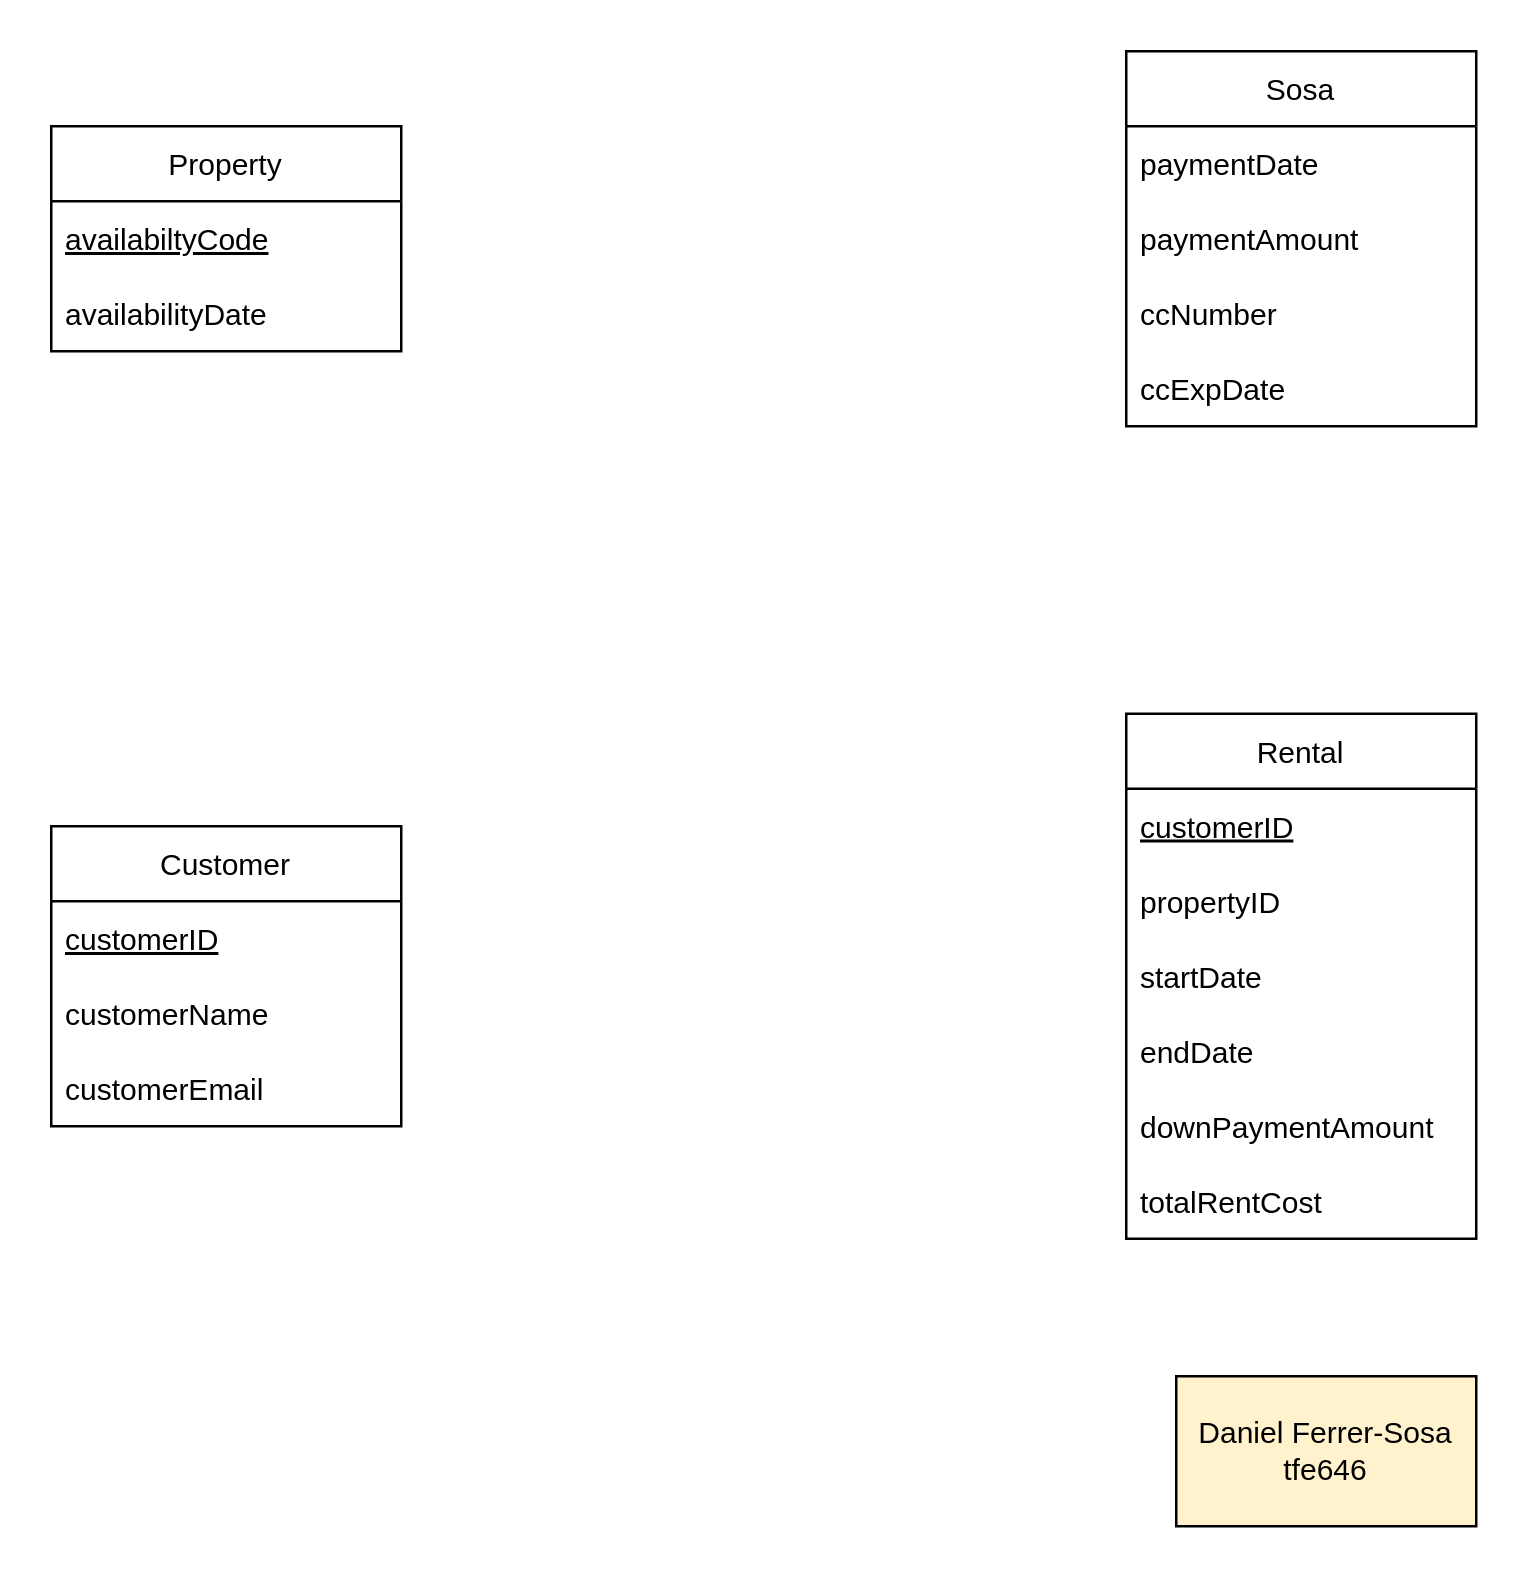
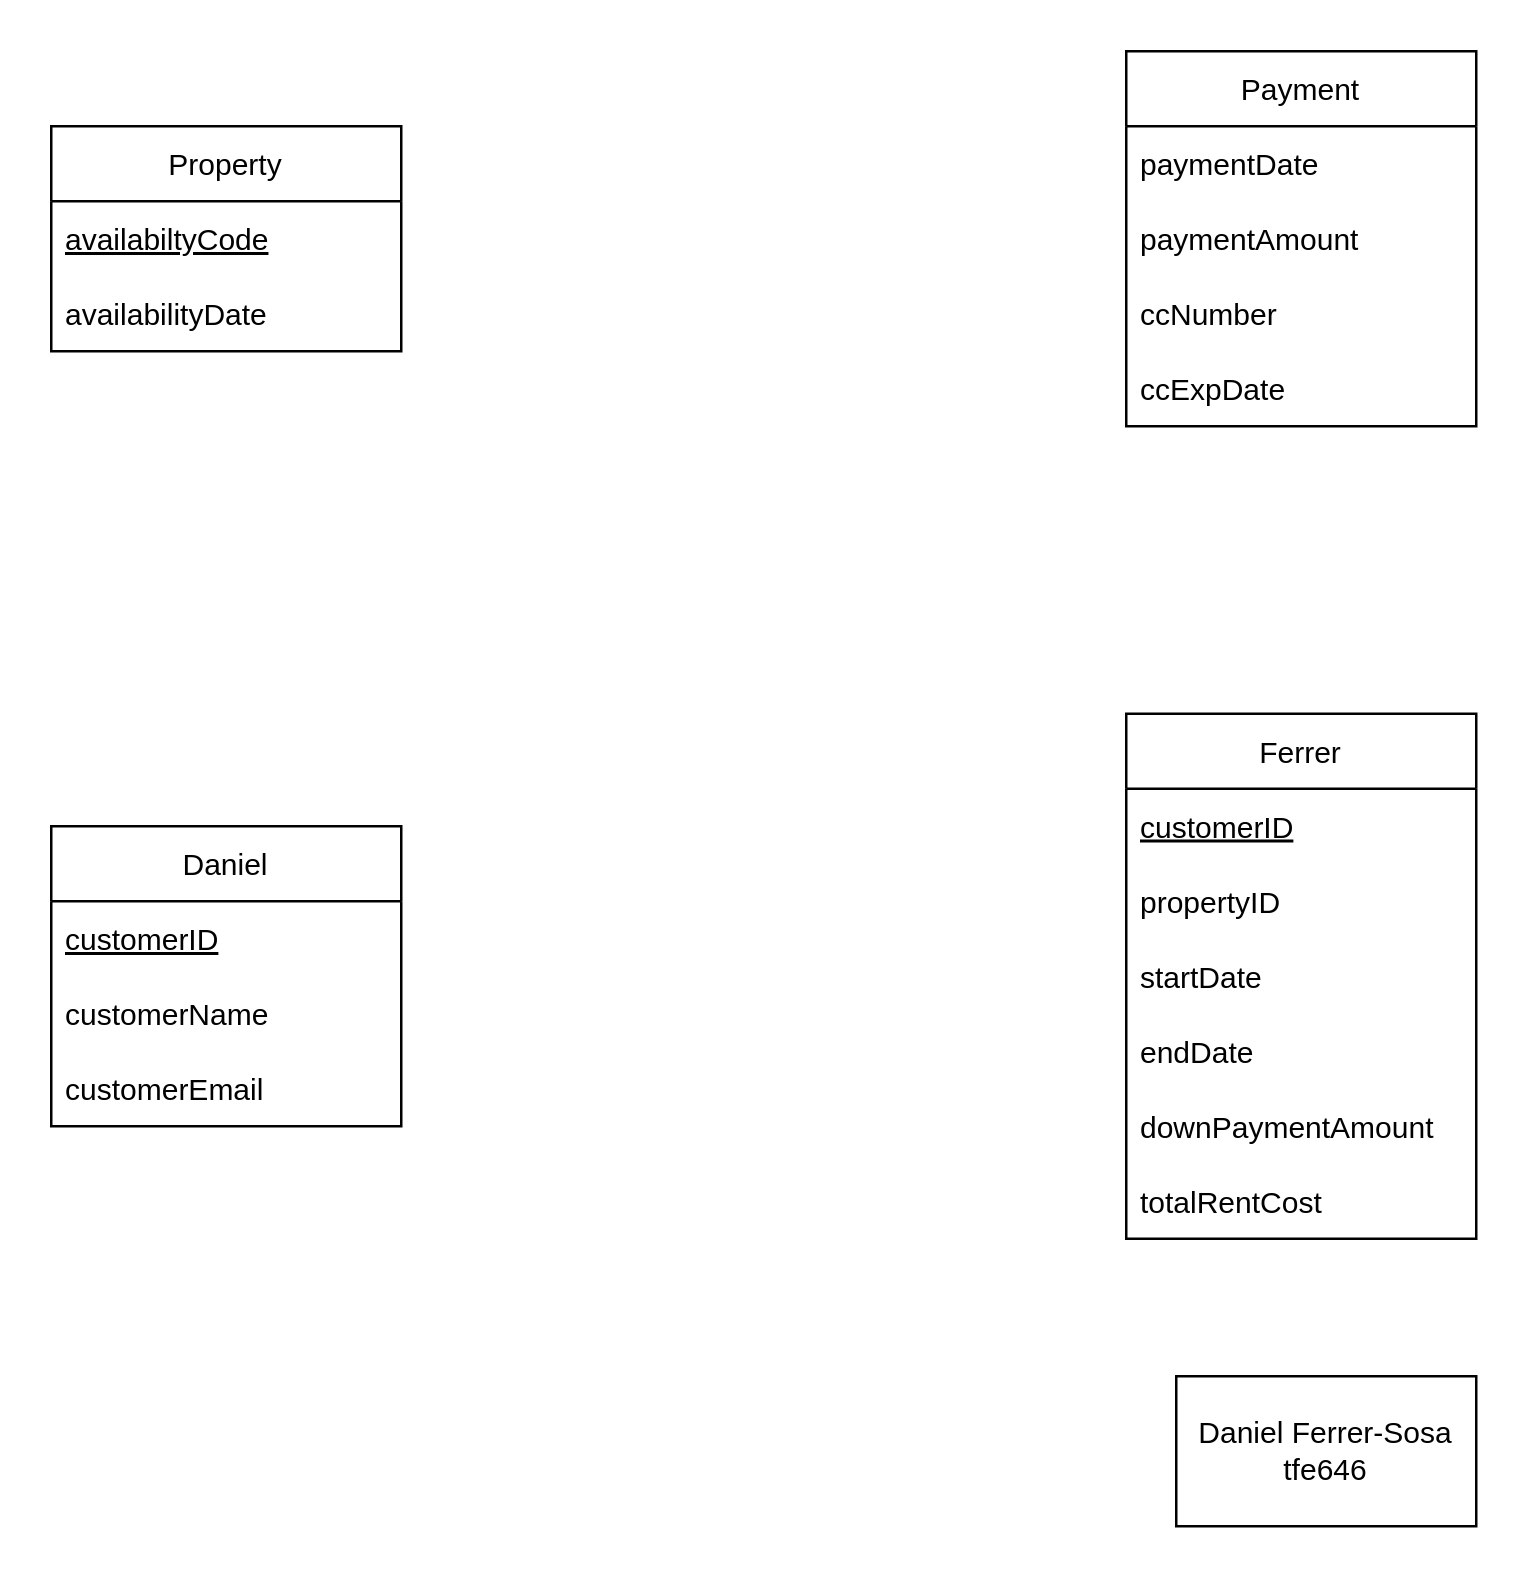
(1300, 90) -> (1300, 90)
(1300, 753) -> (1300, 753)
(225, 865) -> (225, 865)
(1326, 1451) -> (1326, 1451)
